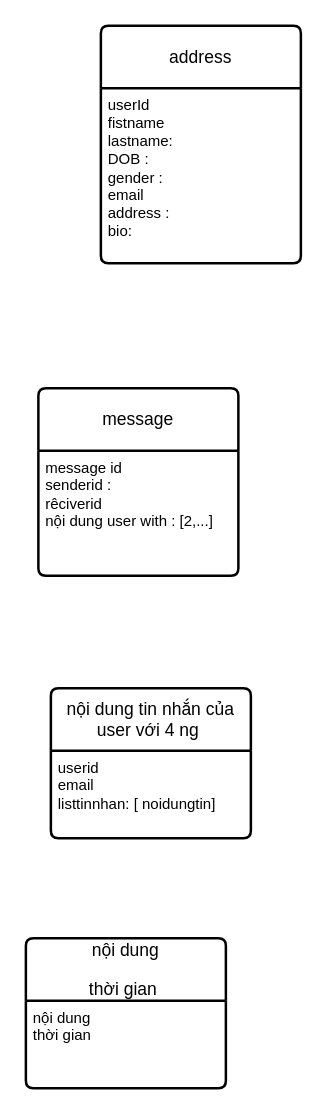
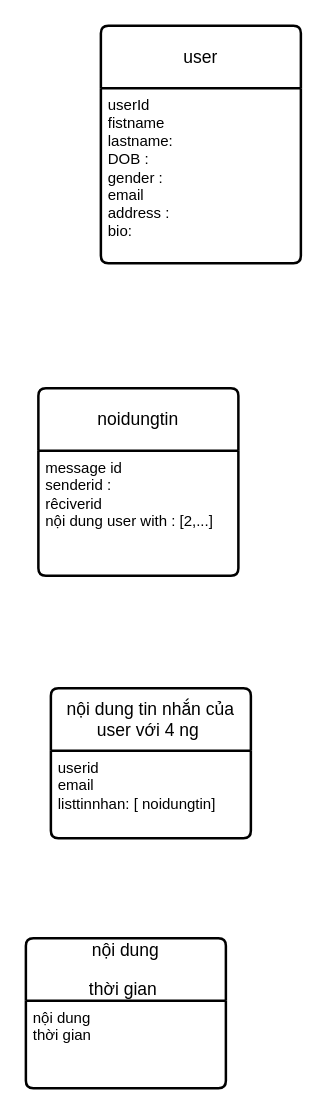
(201, 57) -> (201, 57)
(138, 419) -> (138, 419)
